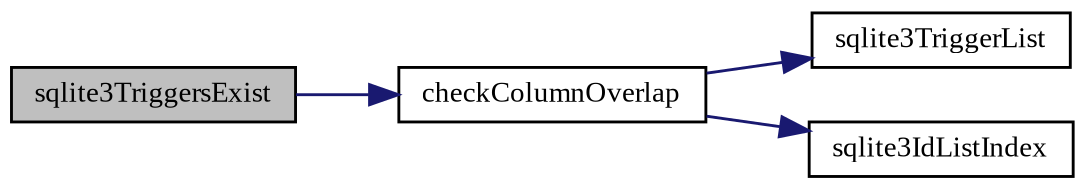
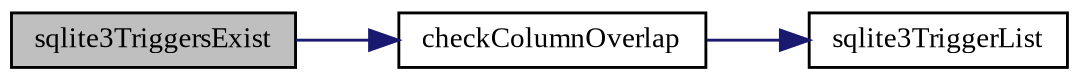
(941, 149) -> none
